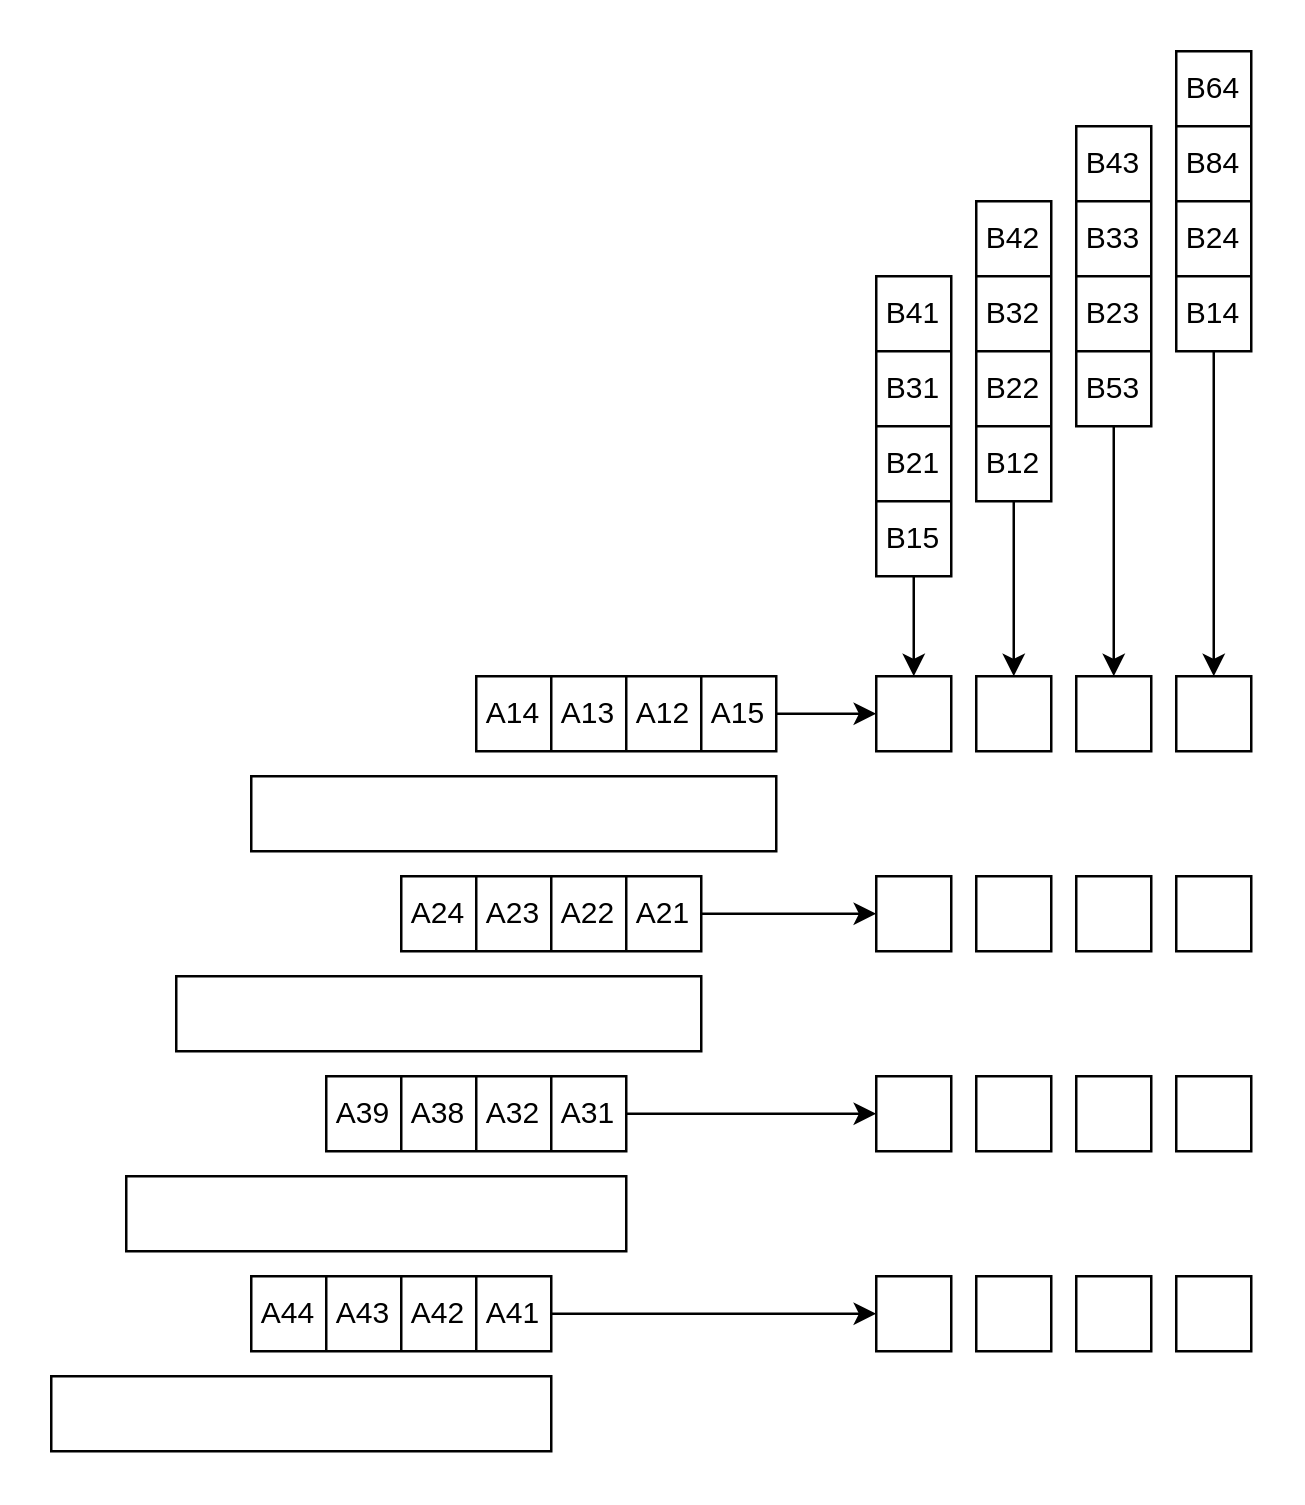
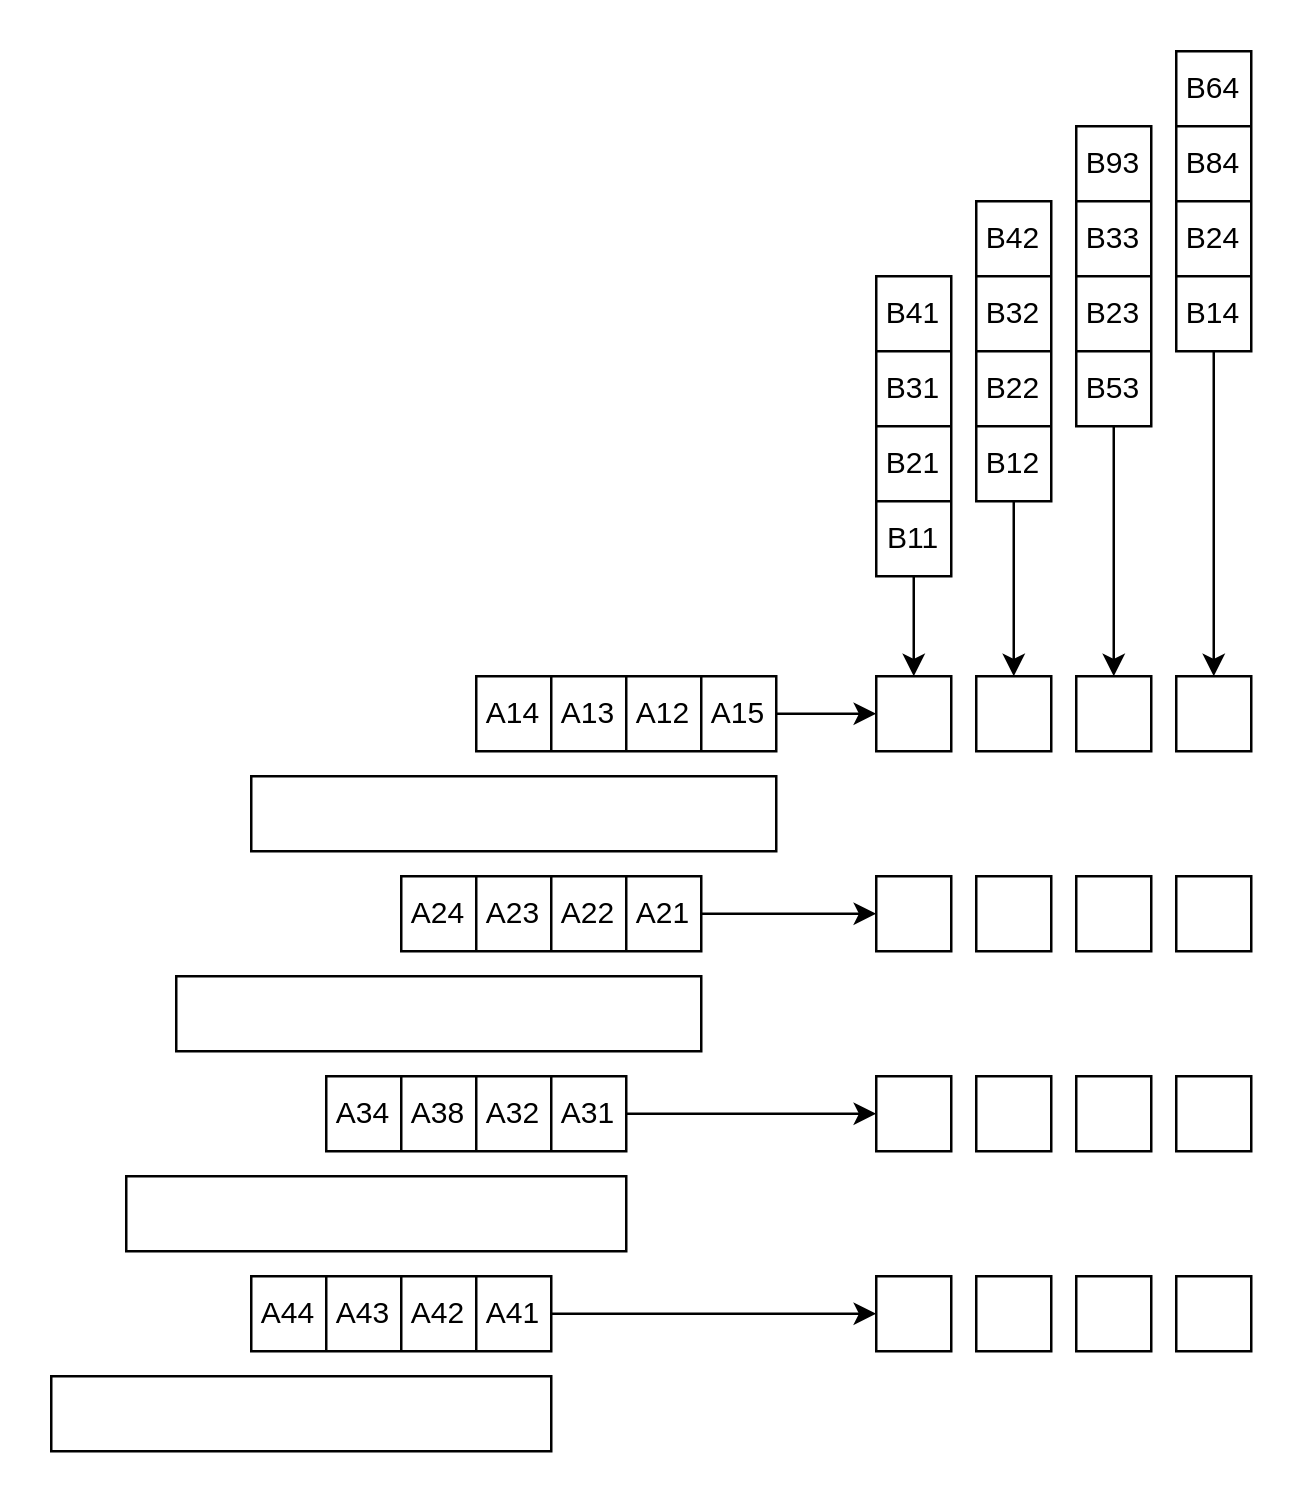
(1114, 164) -> (1114, 164)
(914, 539) -> (914, 539)
(364, 1114) -> (364, 1114)
